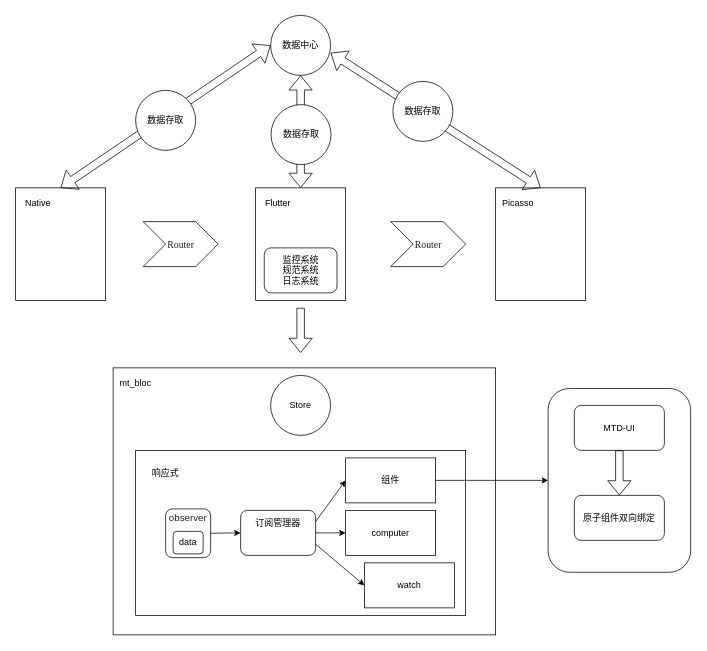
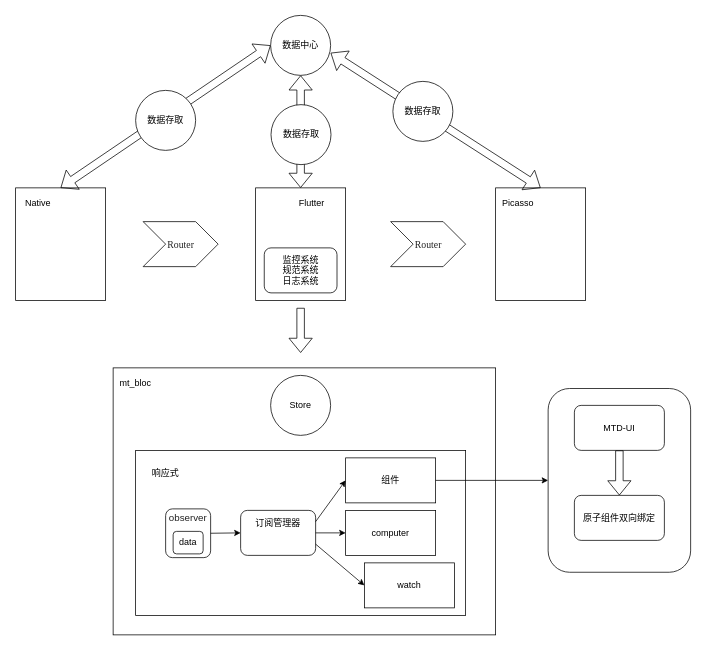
(278, 203) -> (312, 203)
